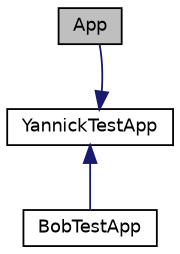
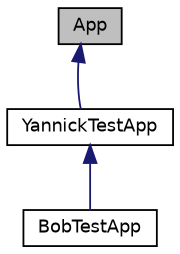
(102, 68) -> (78, 86)
